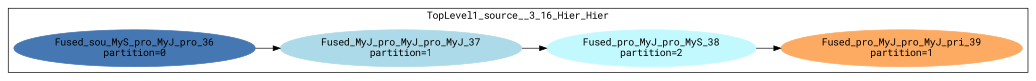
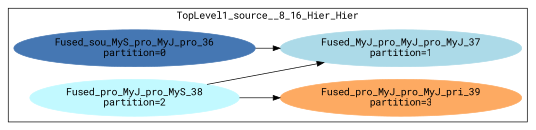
(518, 16) -> (268, 16)
(531, 48) -> (262, 74)
(902, 48) -> (401, 98)
